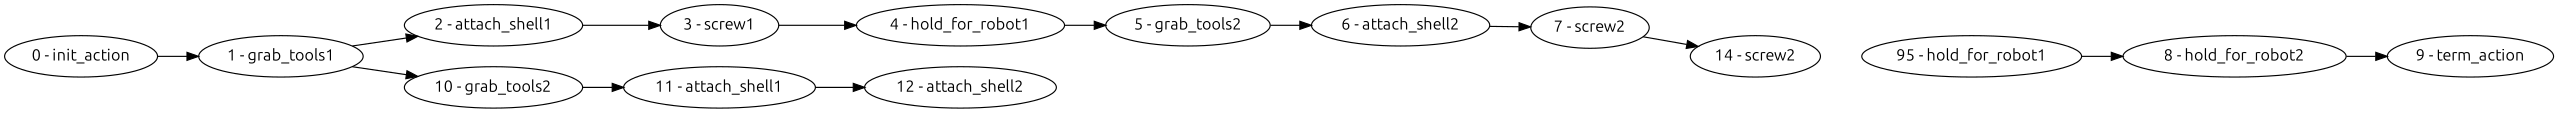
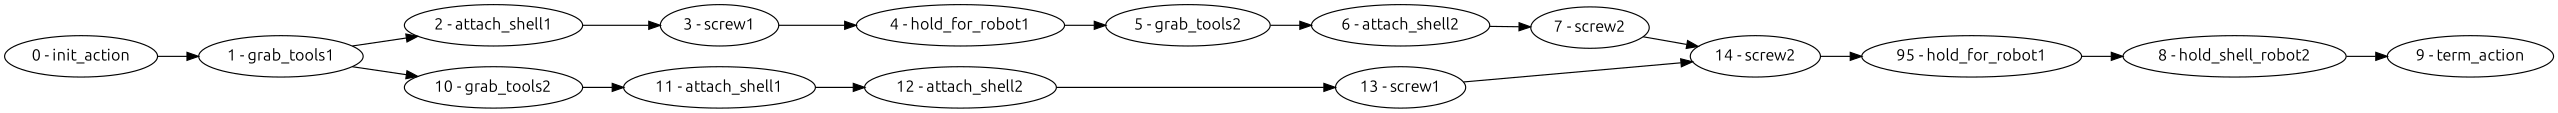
none -> (1835, 56)
(2235, 56) -> (2235, 56)
none -> (1401, 87)
